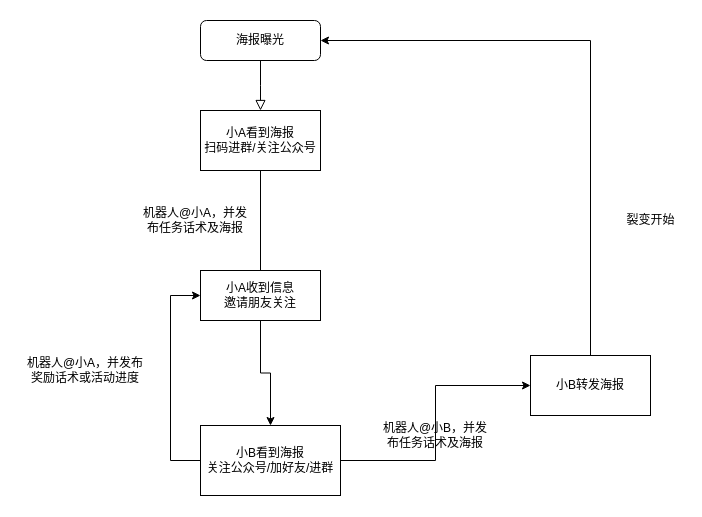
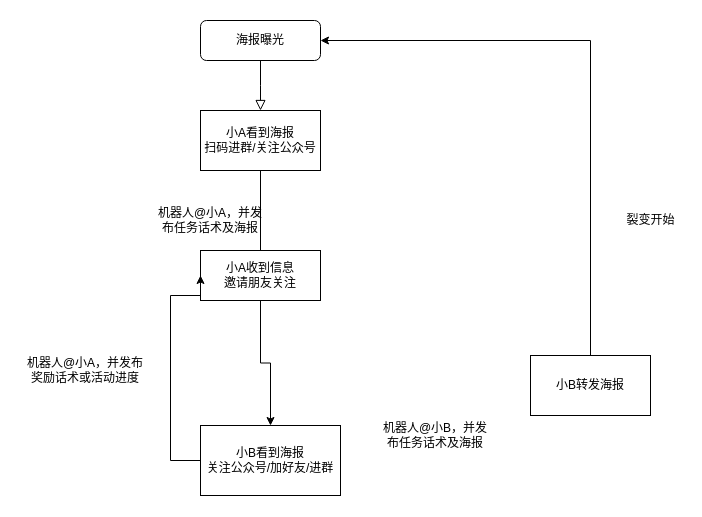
(196, 221) -> (211, 221)
(261, 296) -> (261, 276)
(436, 427) -> none
